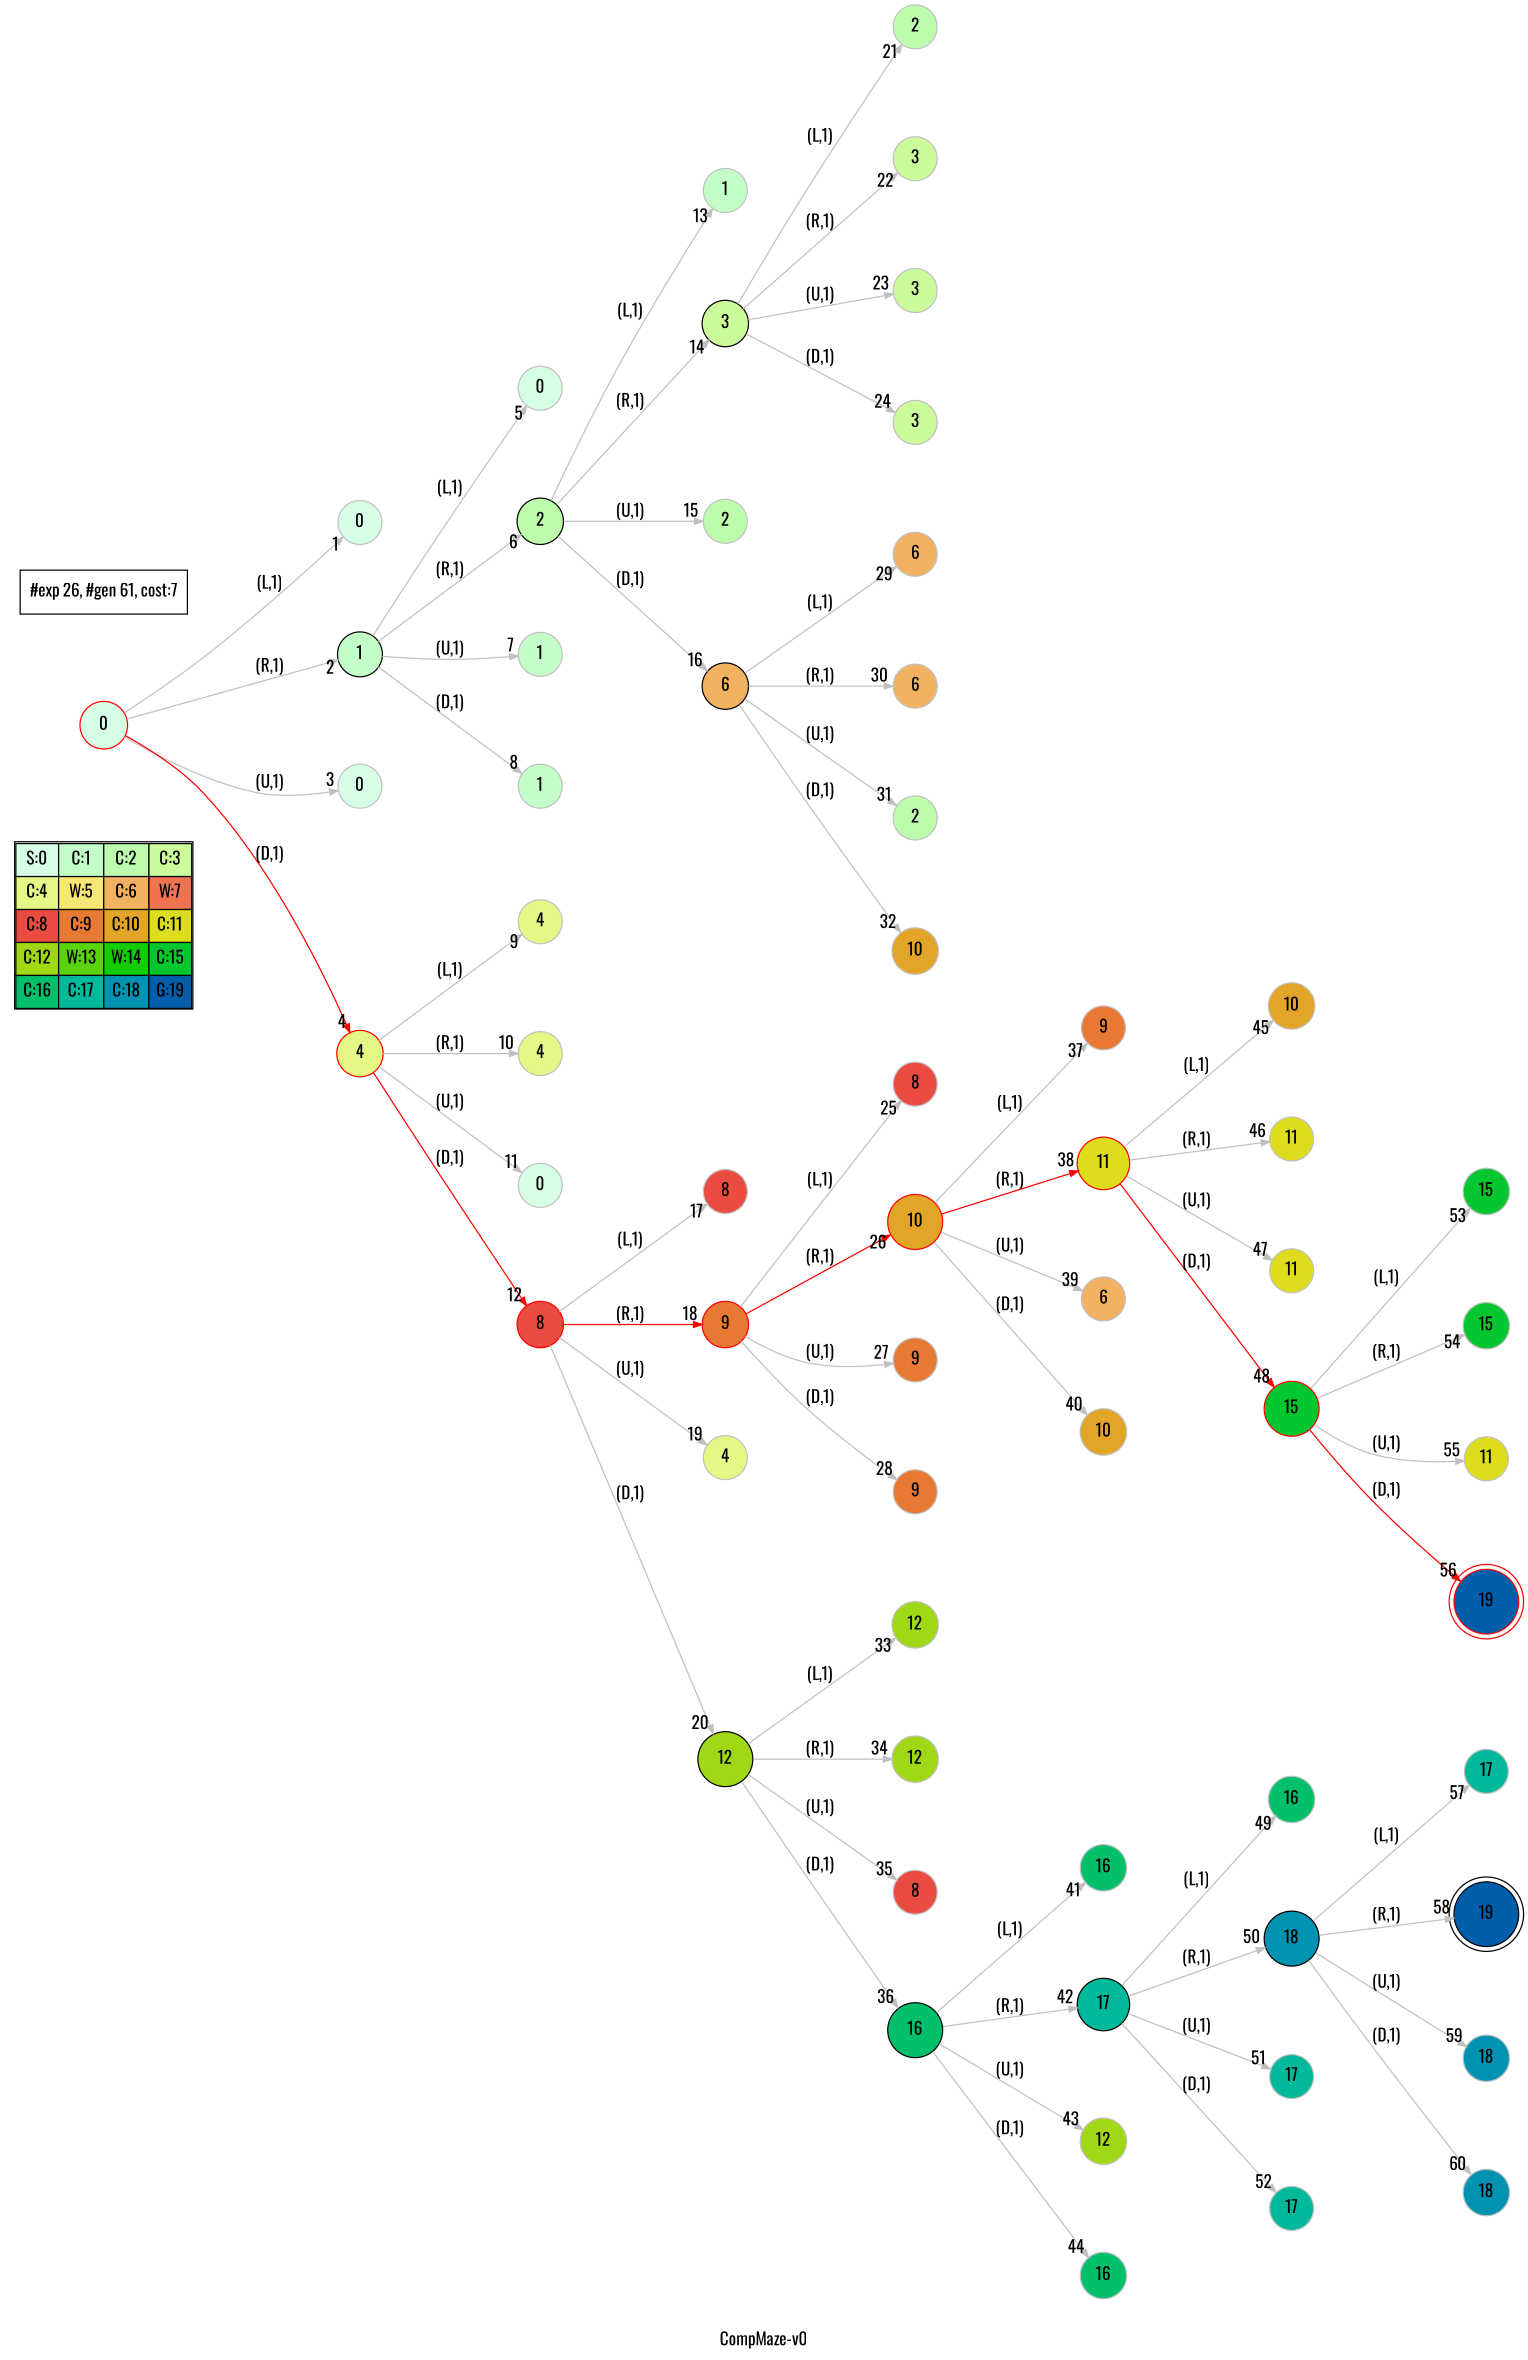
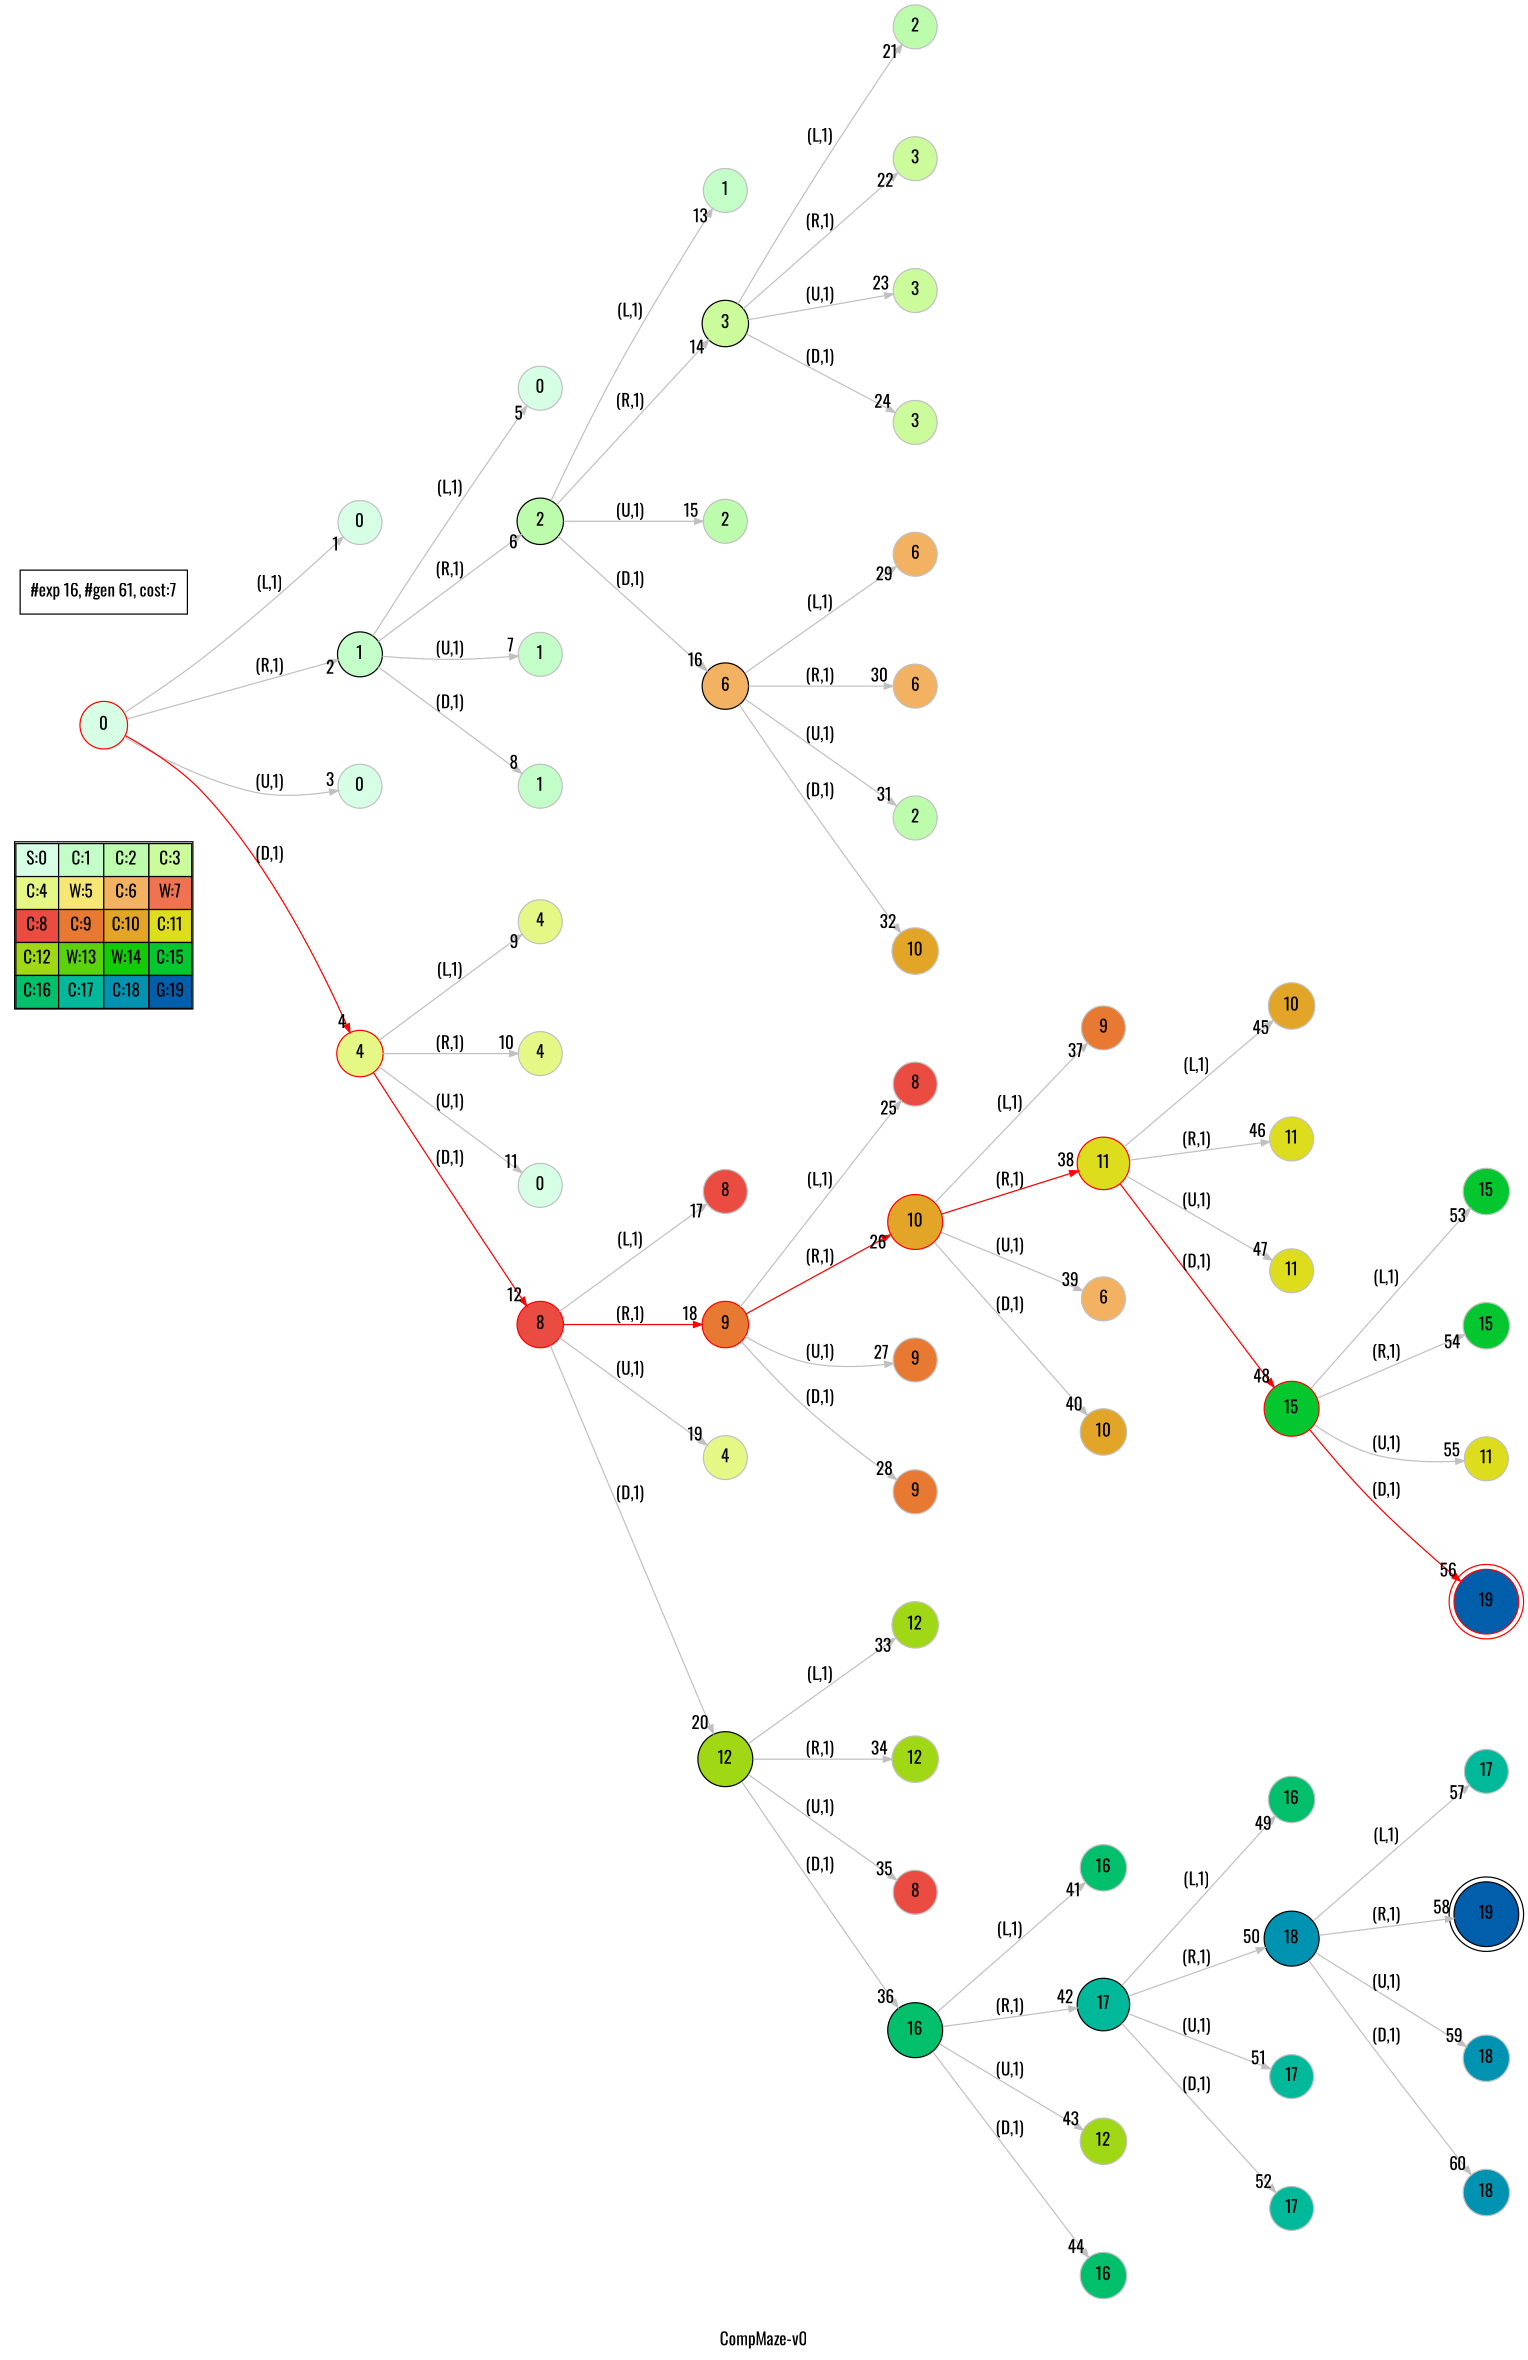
(104, 592) -> (104, 592)
